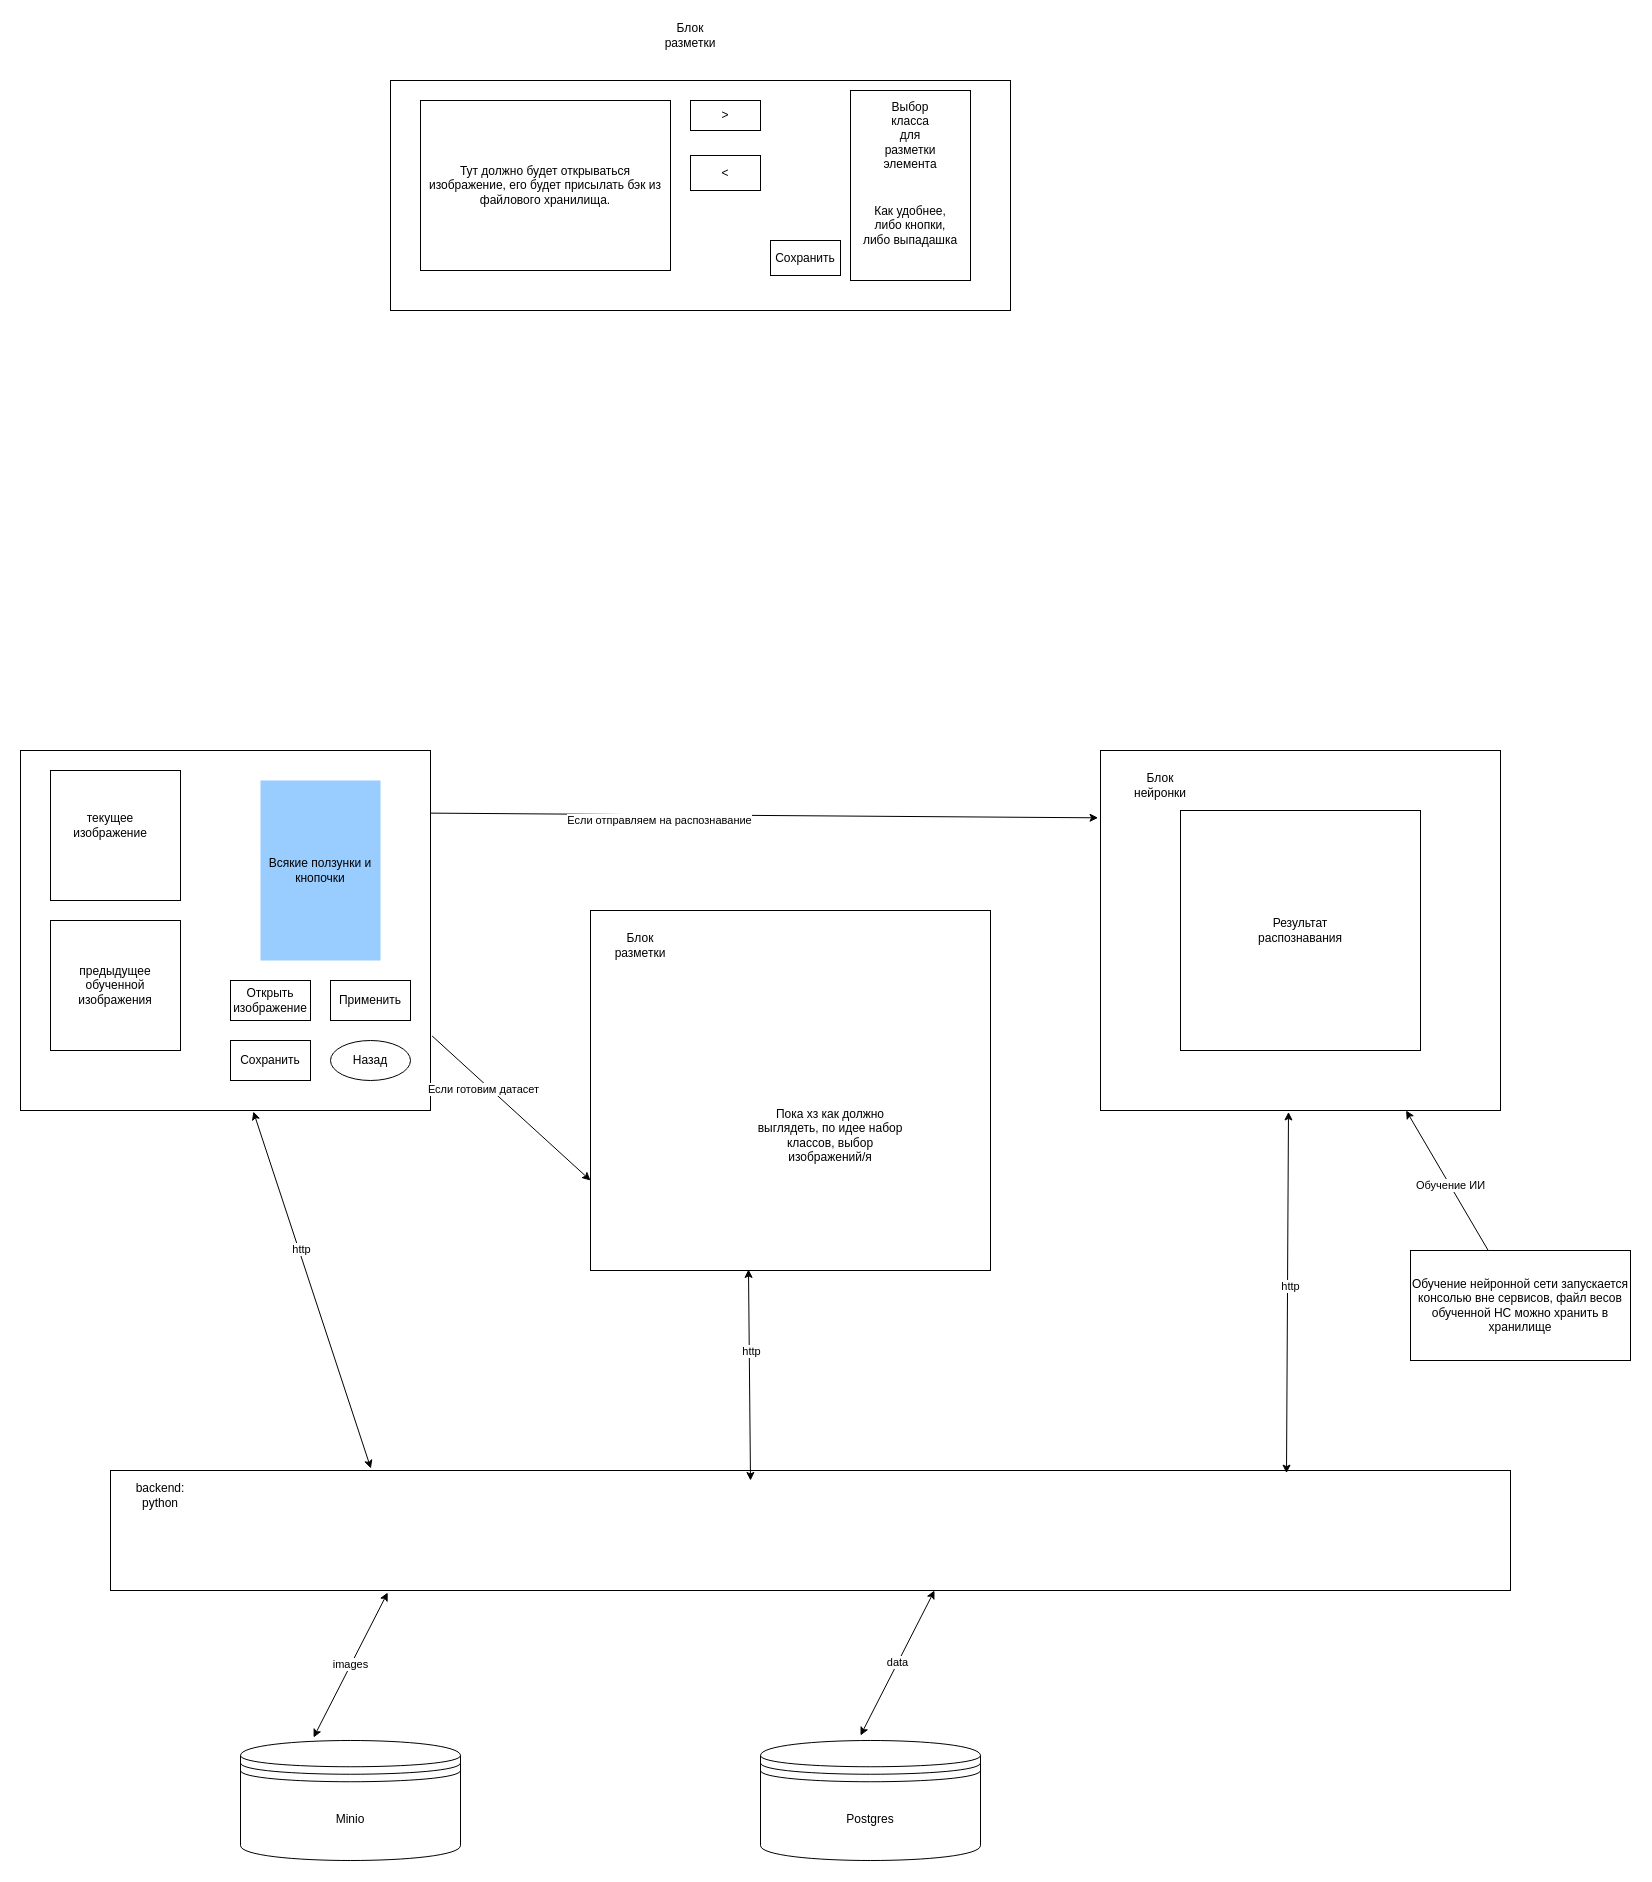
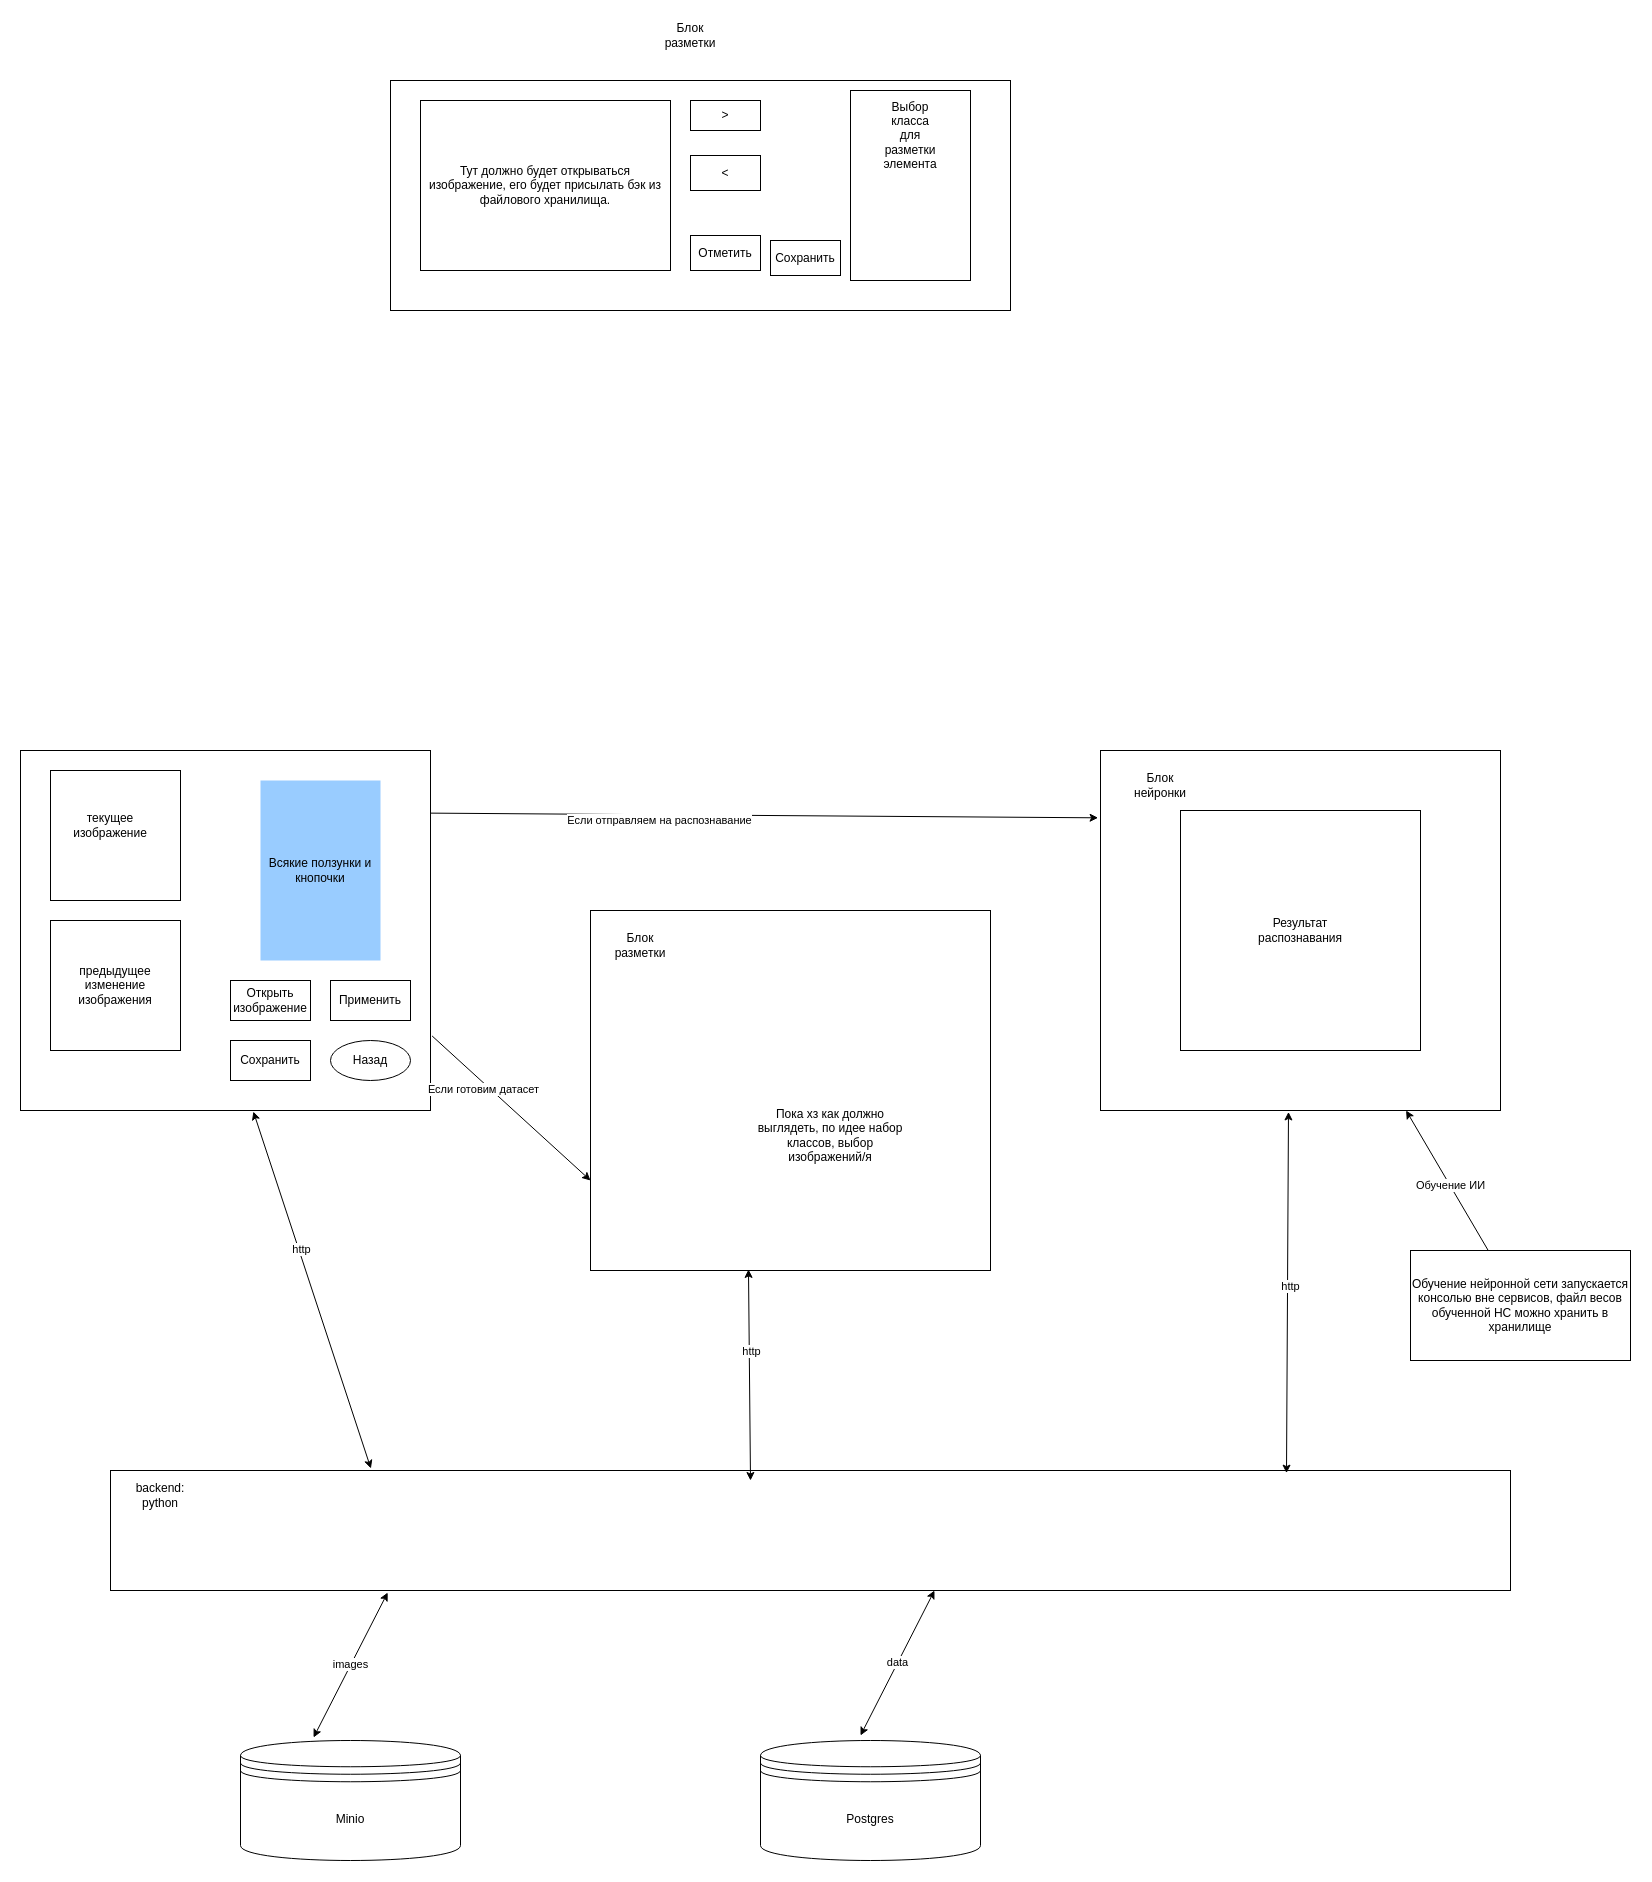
(911, 226) -> none
none -> (726, 253)
(116, 986) -> (116, 986)
